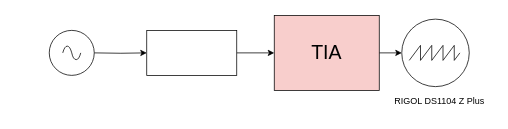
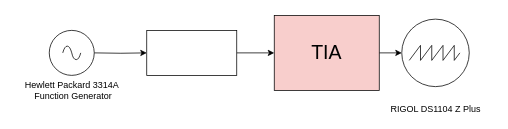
none -> (72, 90)
(439, 102) -> (435, 109)
